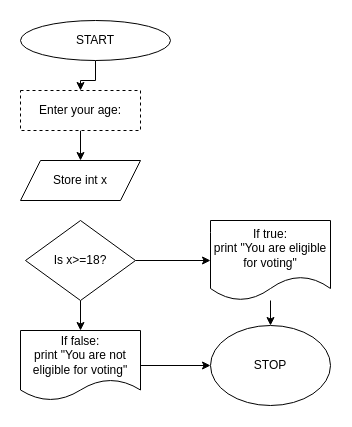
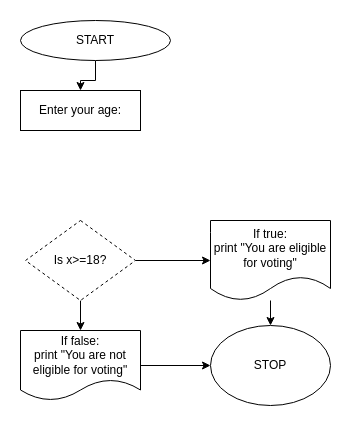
(81, 111) -> (81, 111)
(81, 150) -> none
(81, 181) -> none
(81, 261) -> (81, 261)
